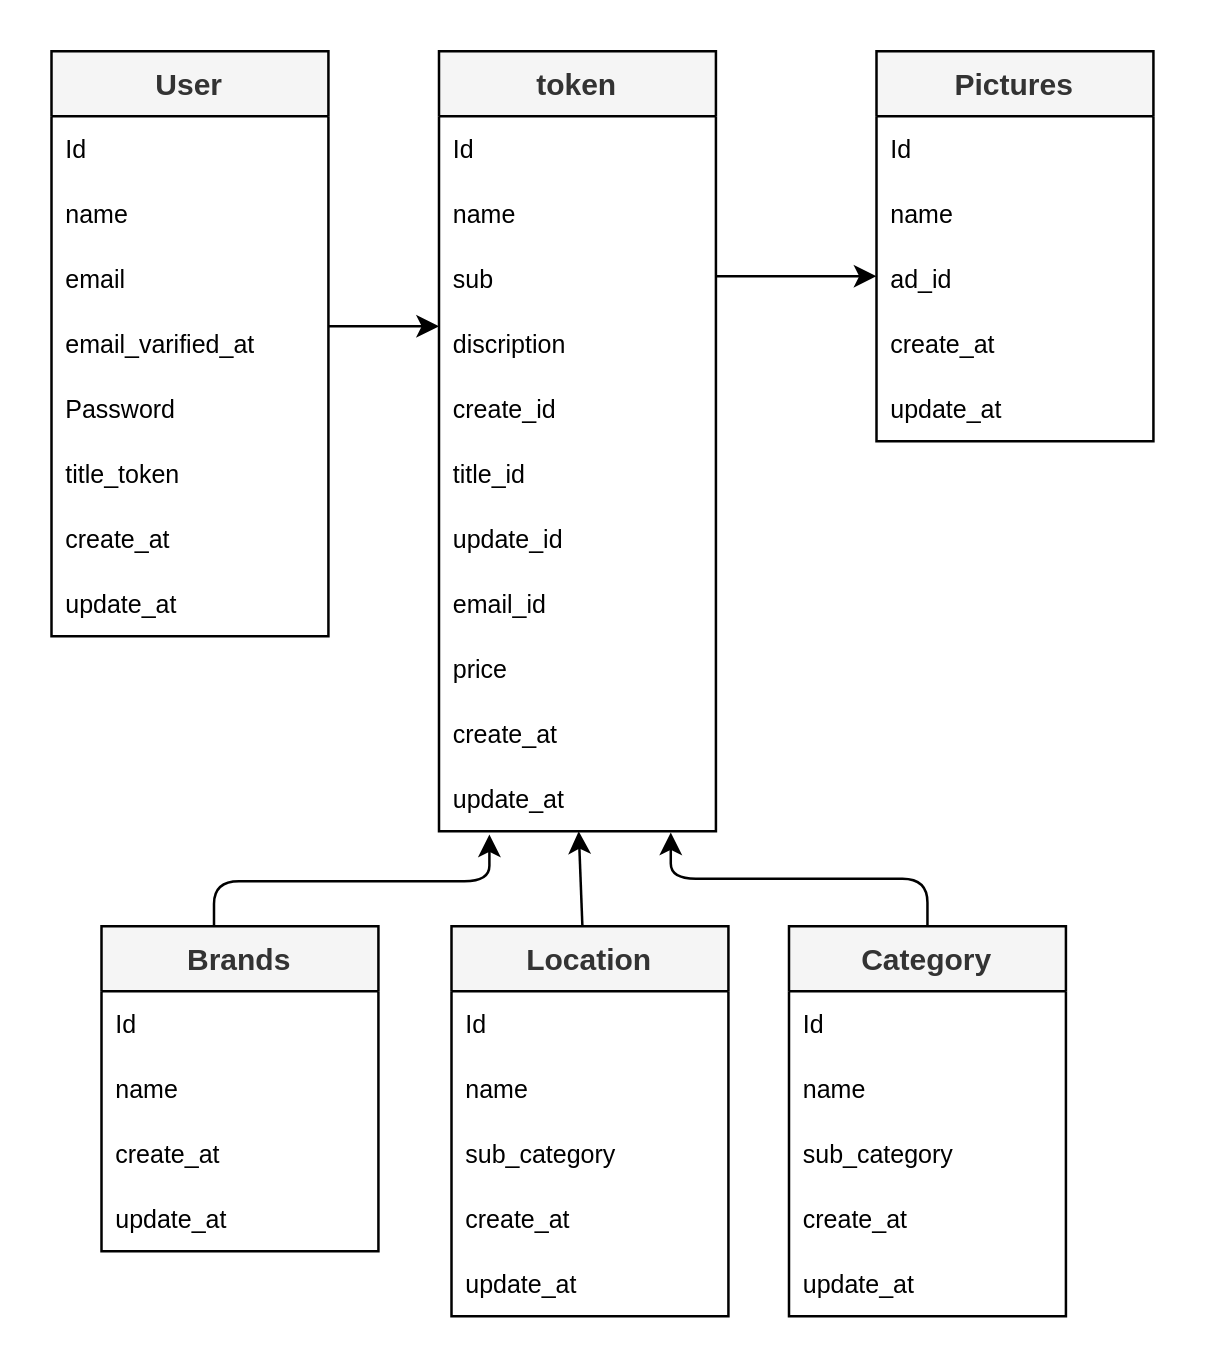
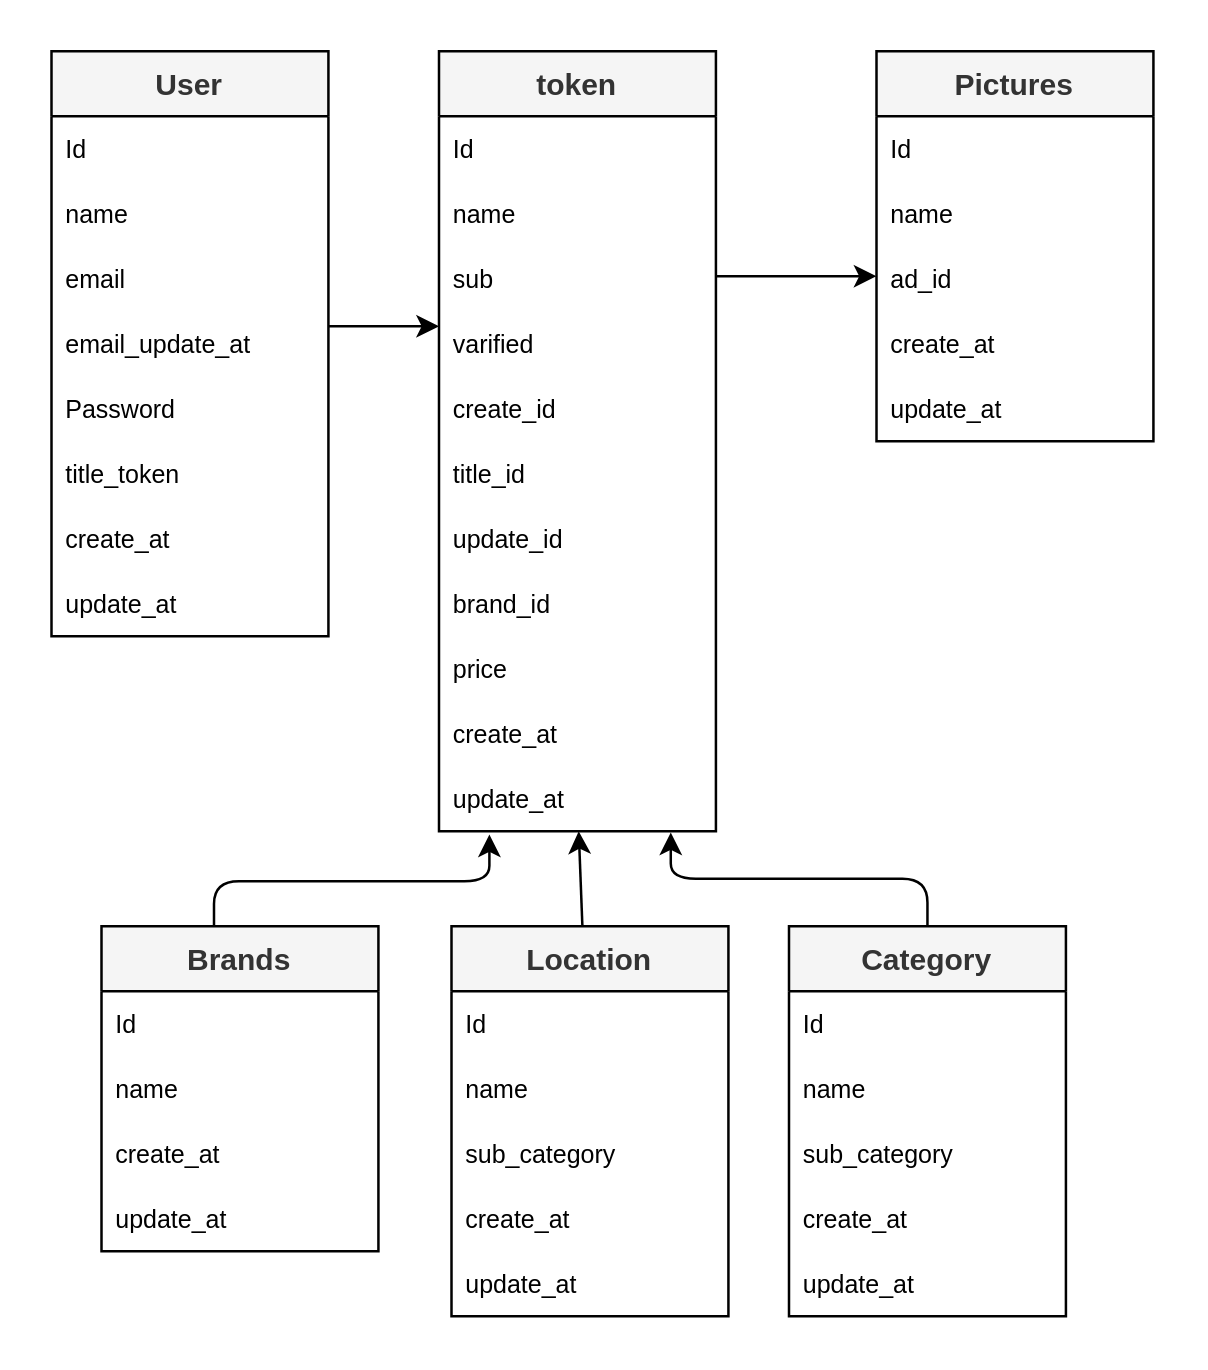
(171, 344) -> (164, 344)
(520, 344) -> (502, 344)
(499, 604) -> (505, 604)
